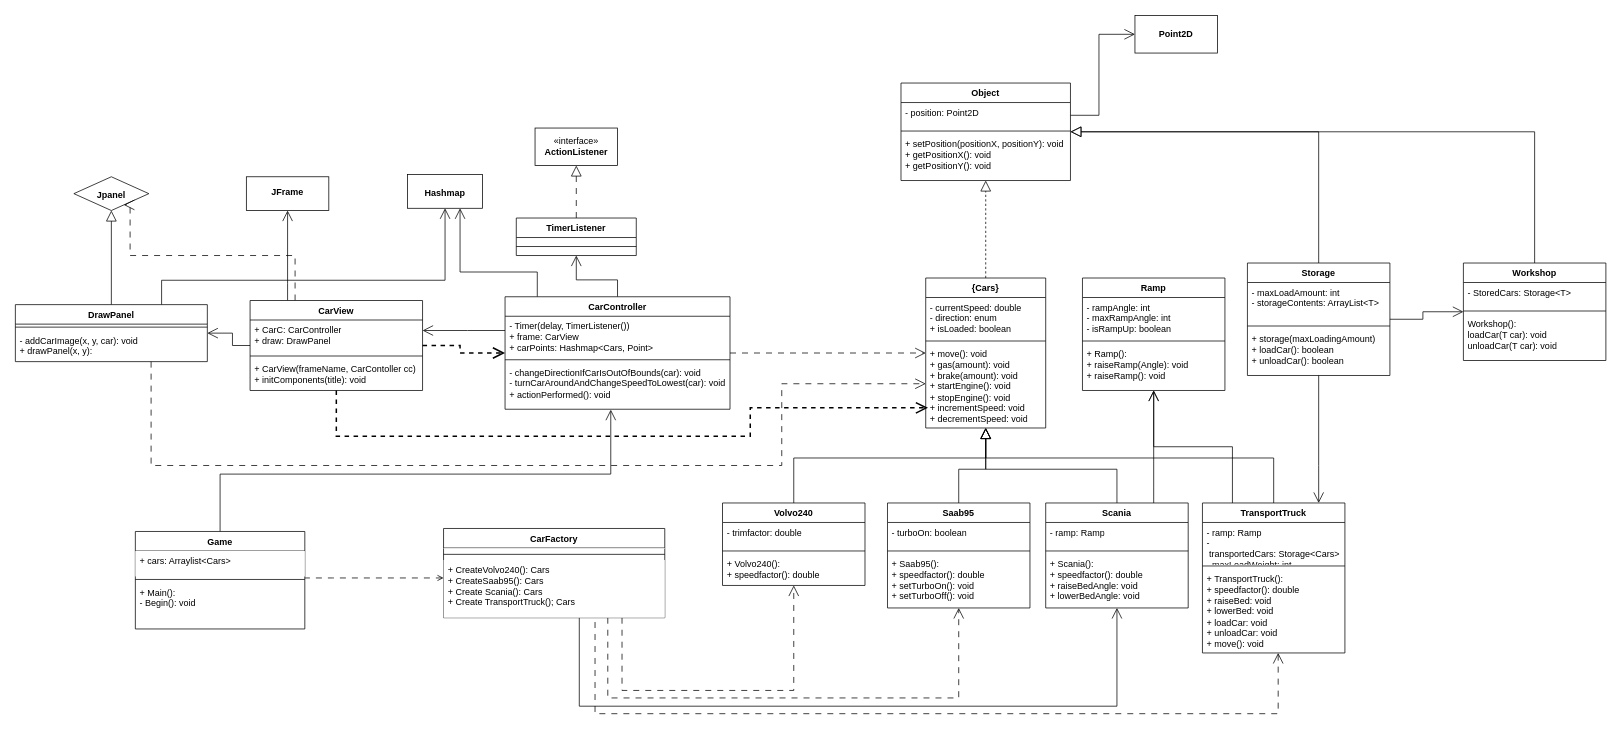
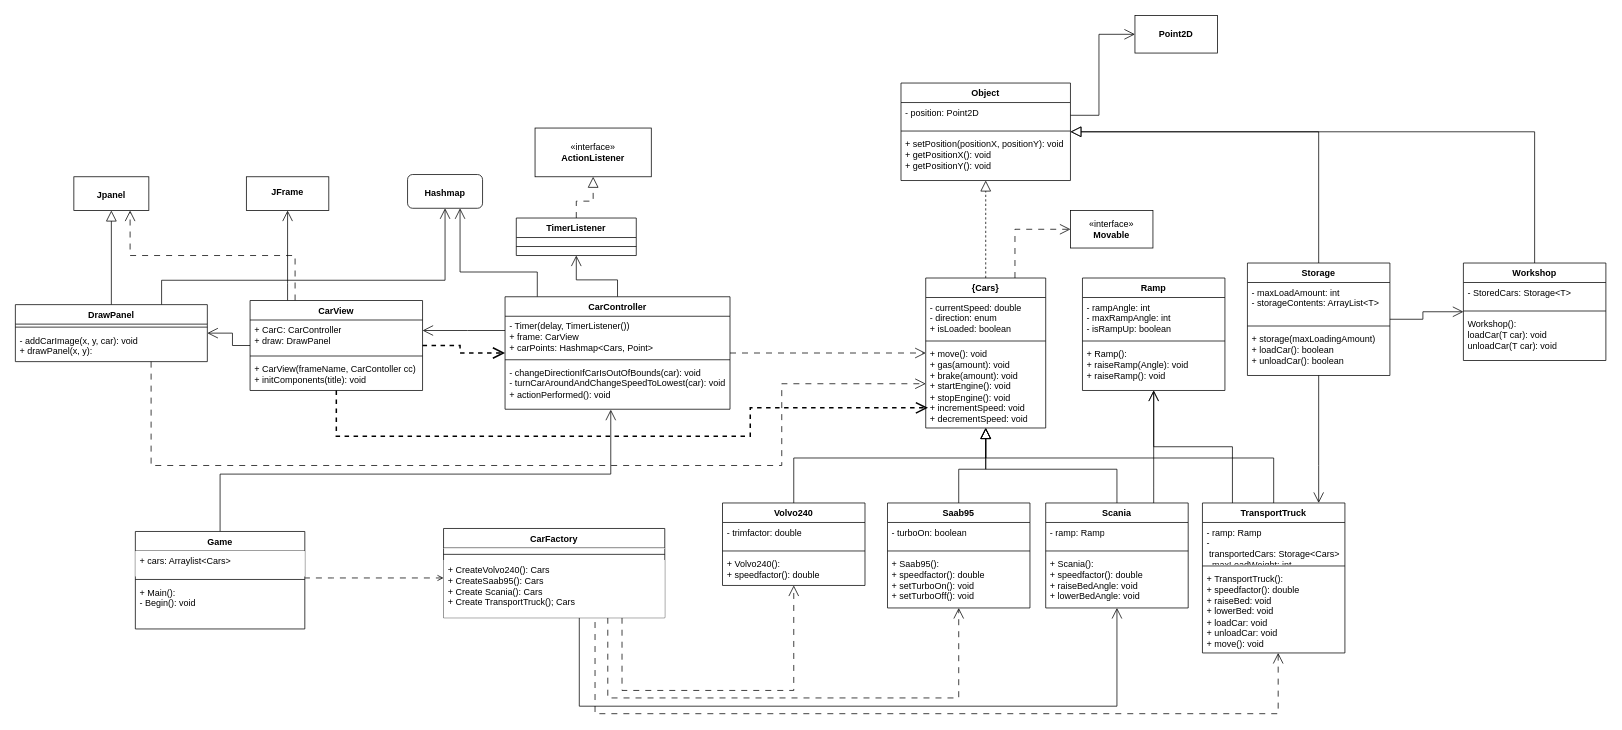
(576, 147) -> (593, 152)
(445, 191) -> (445, 191)
(111, 194) -> (111, 194)
none -> (1017, 229)
none -> (1112, 229)
